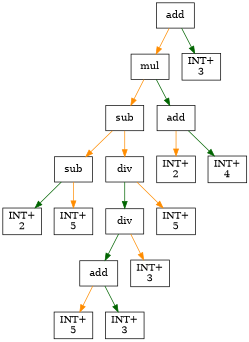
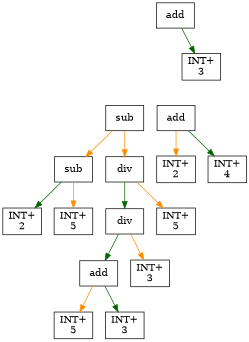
(150, 67) -> none
